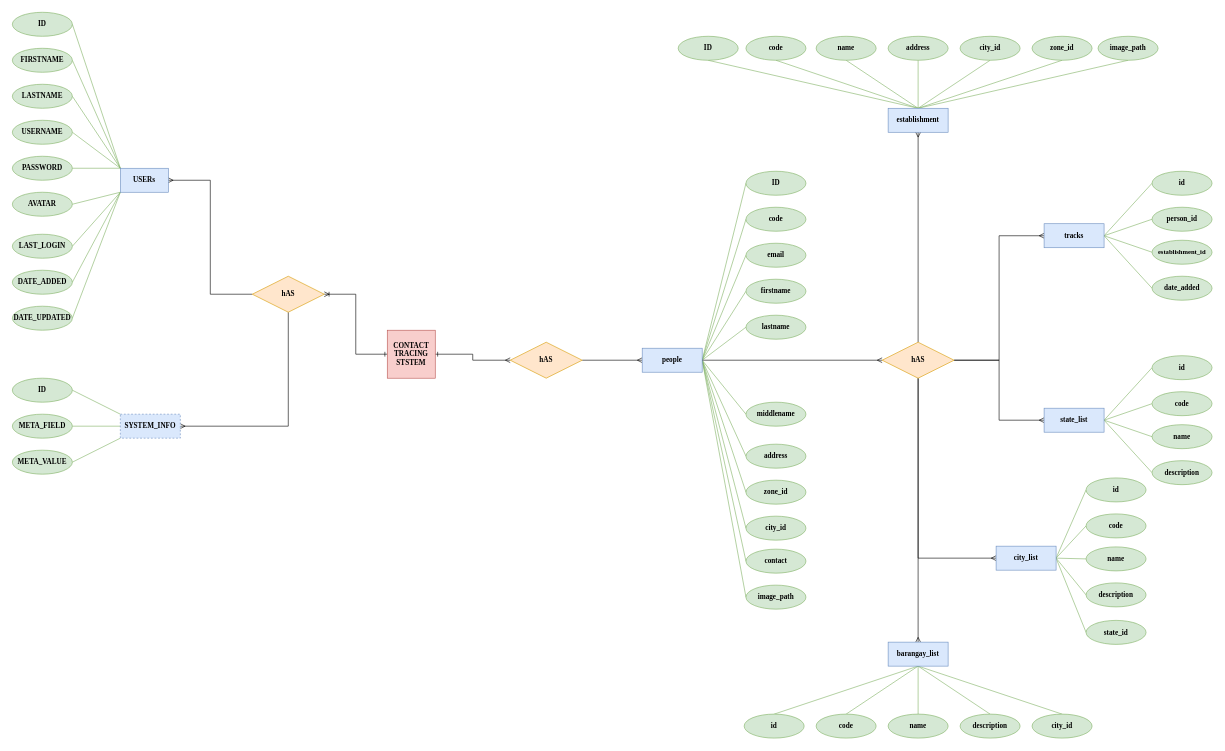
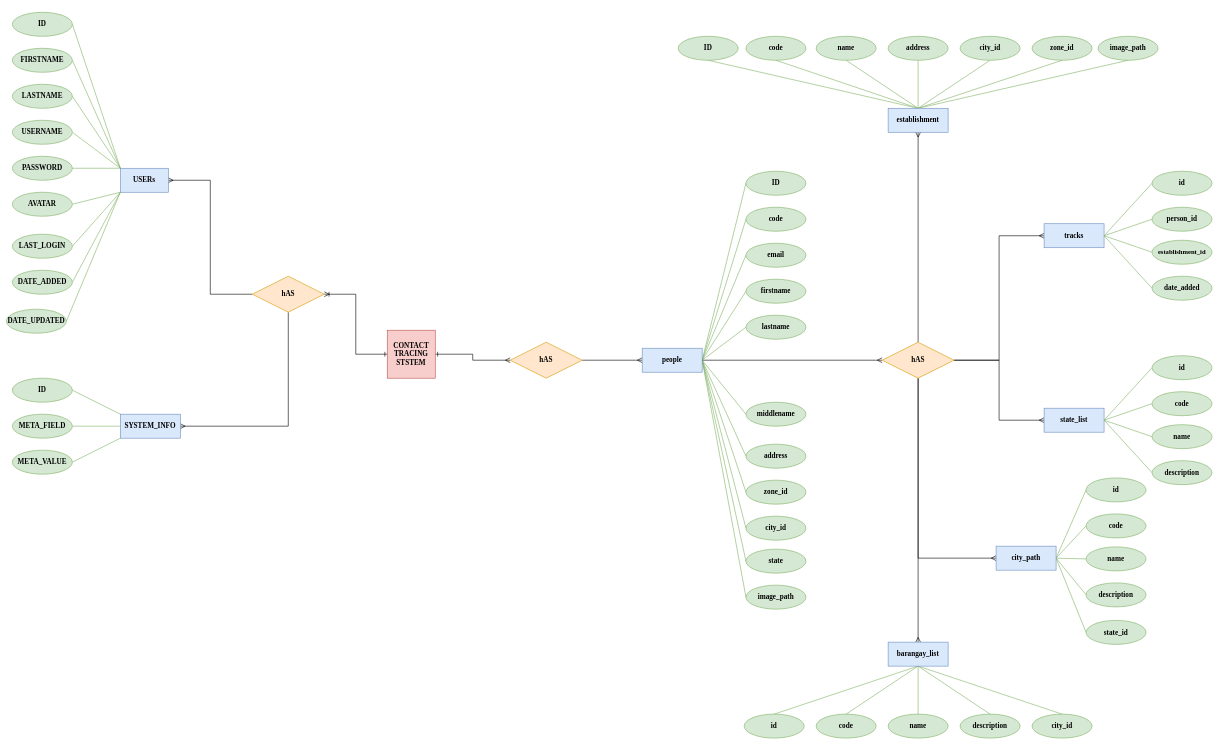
(42, 318) -> (36, 321)
(150, 426) -> (150, 426)
(1026, 558) -> (1026, 558)
(776, 561) -> (776, 561)
